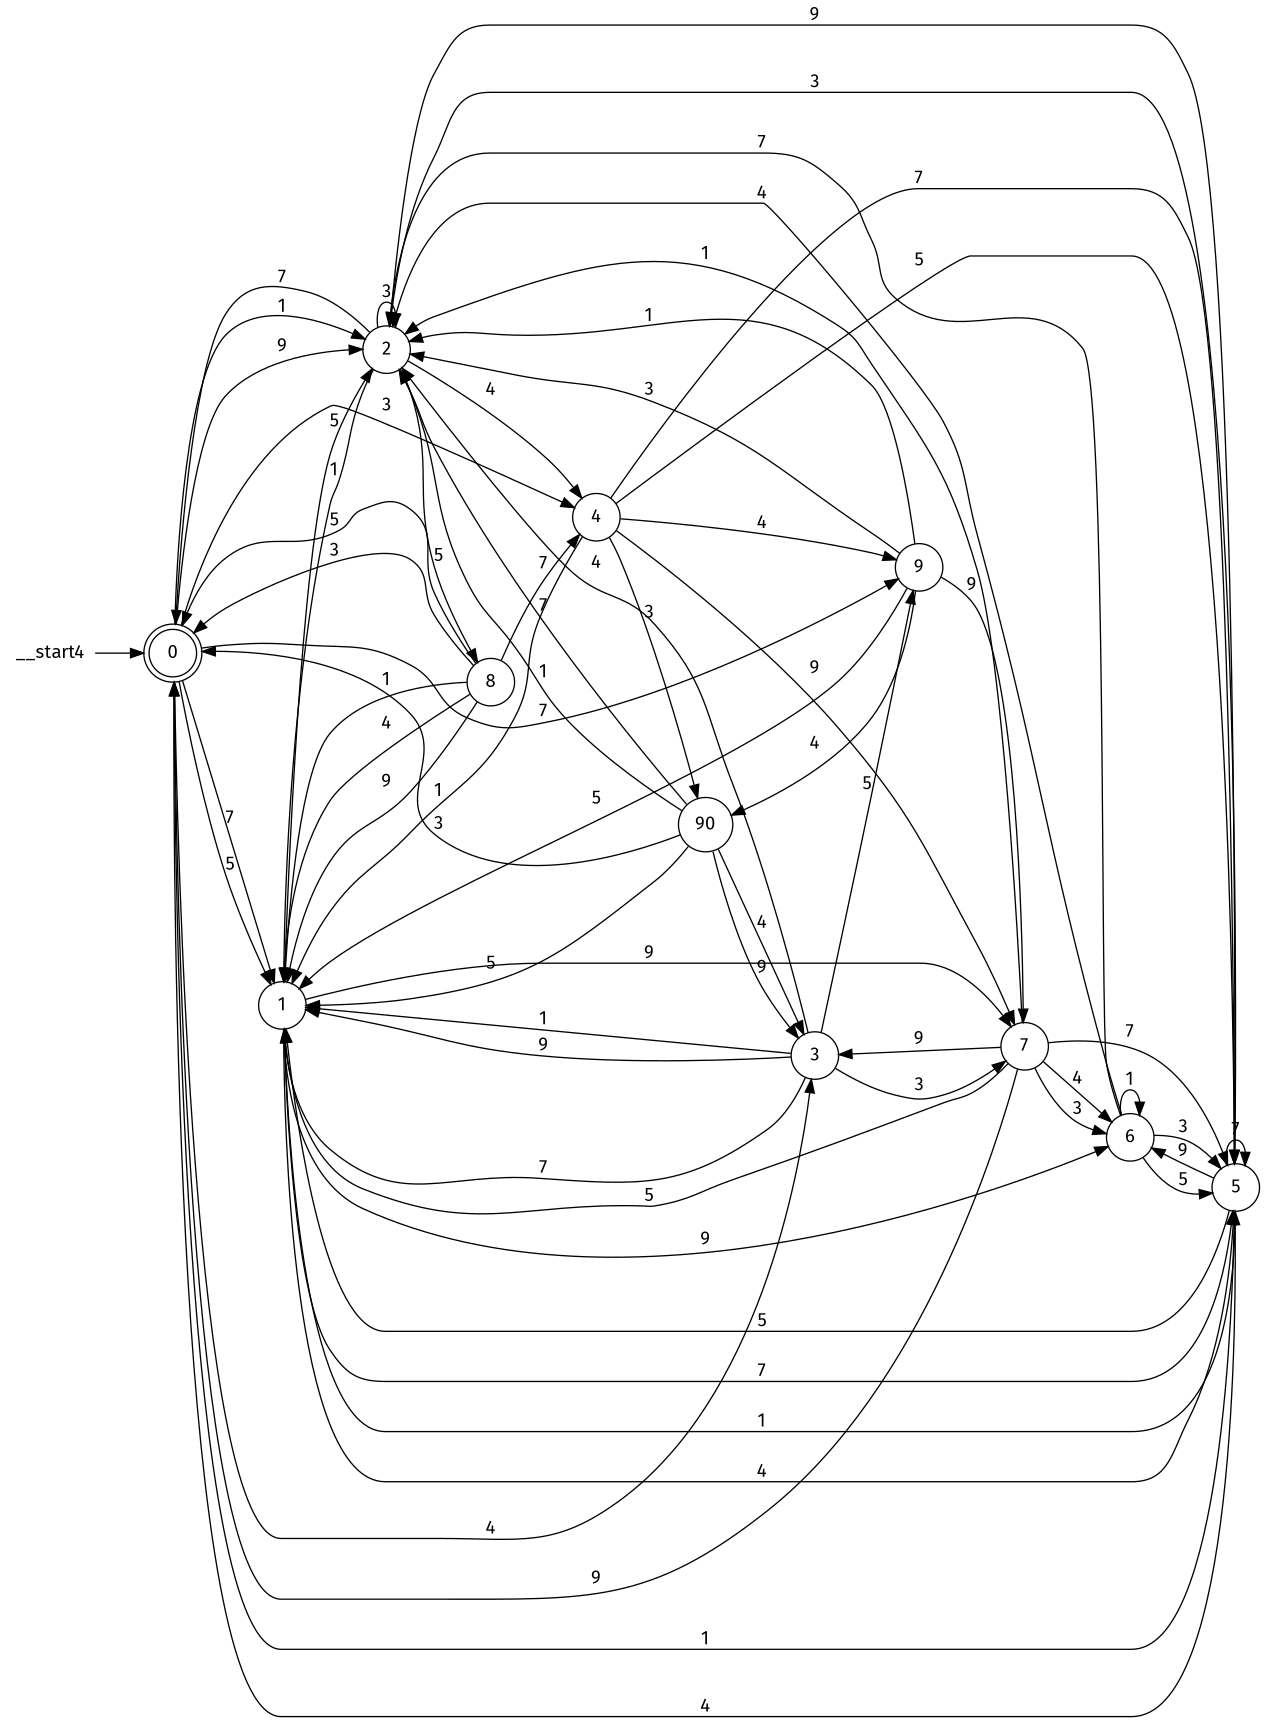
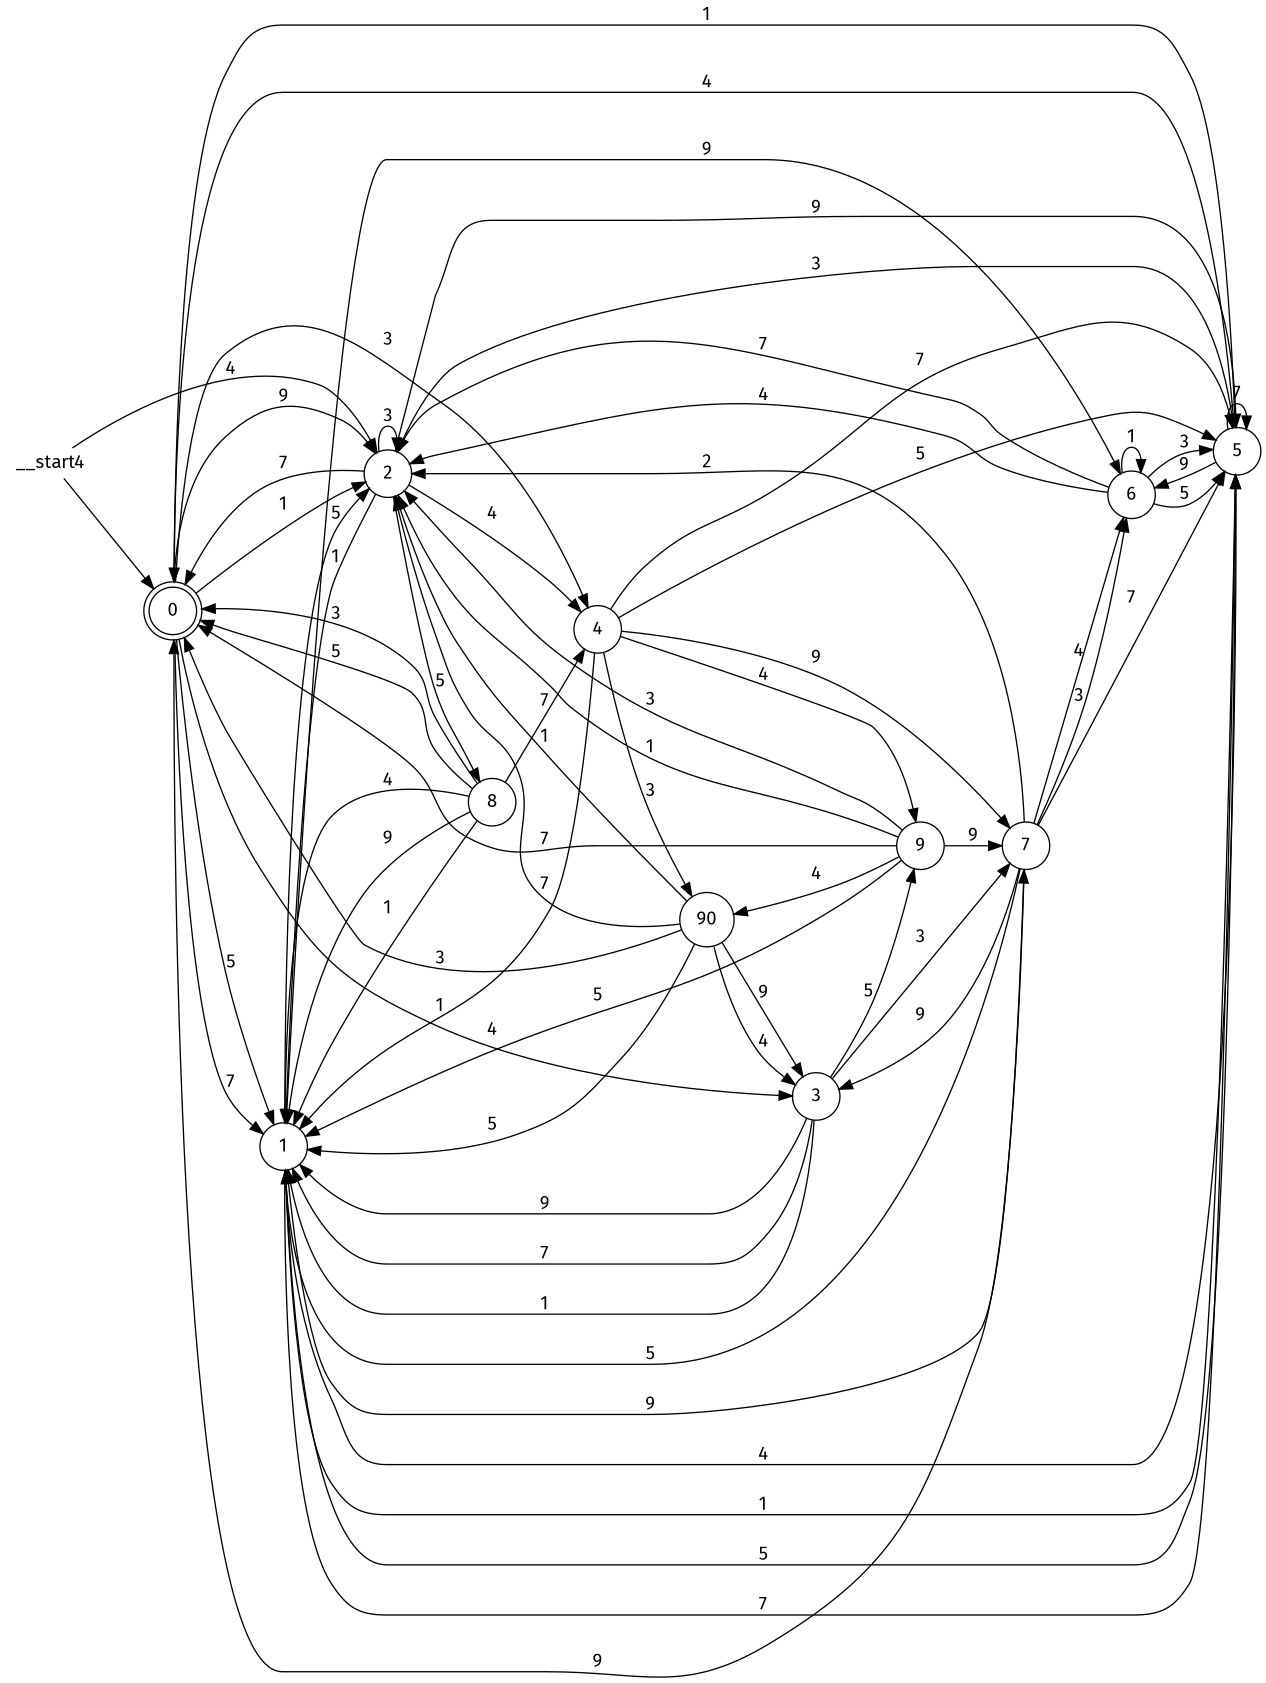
(706, 254) -> (707, 463)
(682, 659) -> (227, 380)
(545, 723) -> (533, 852)
